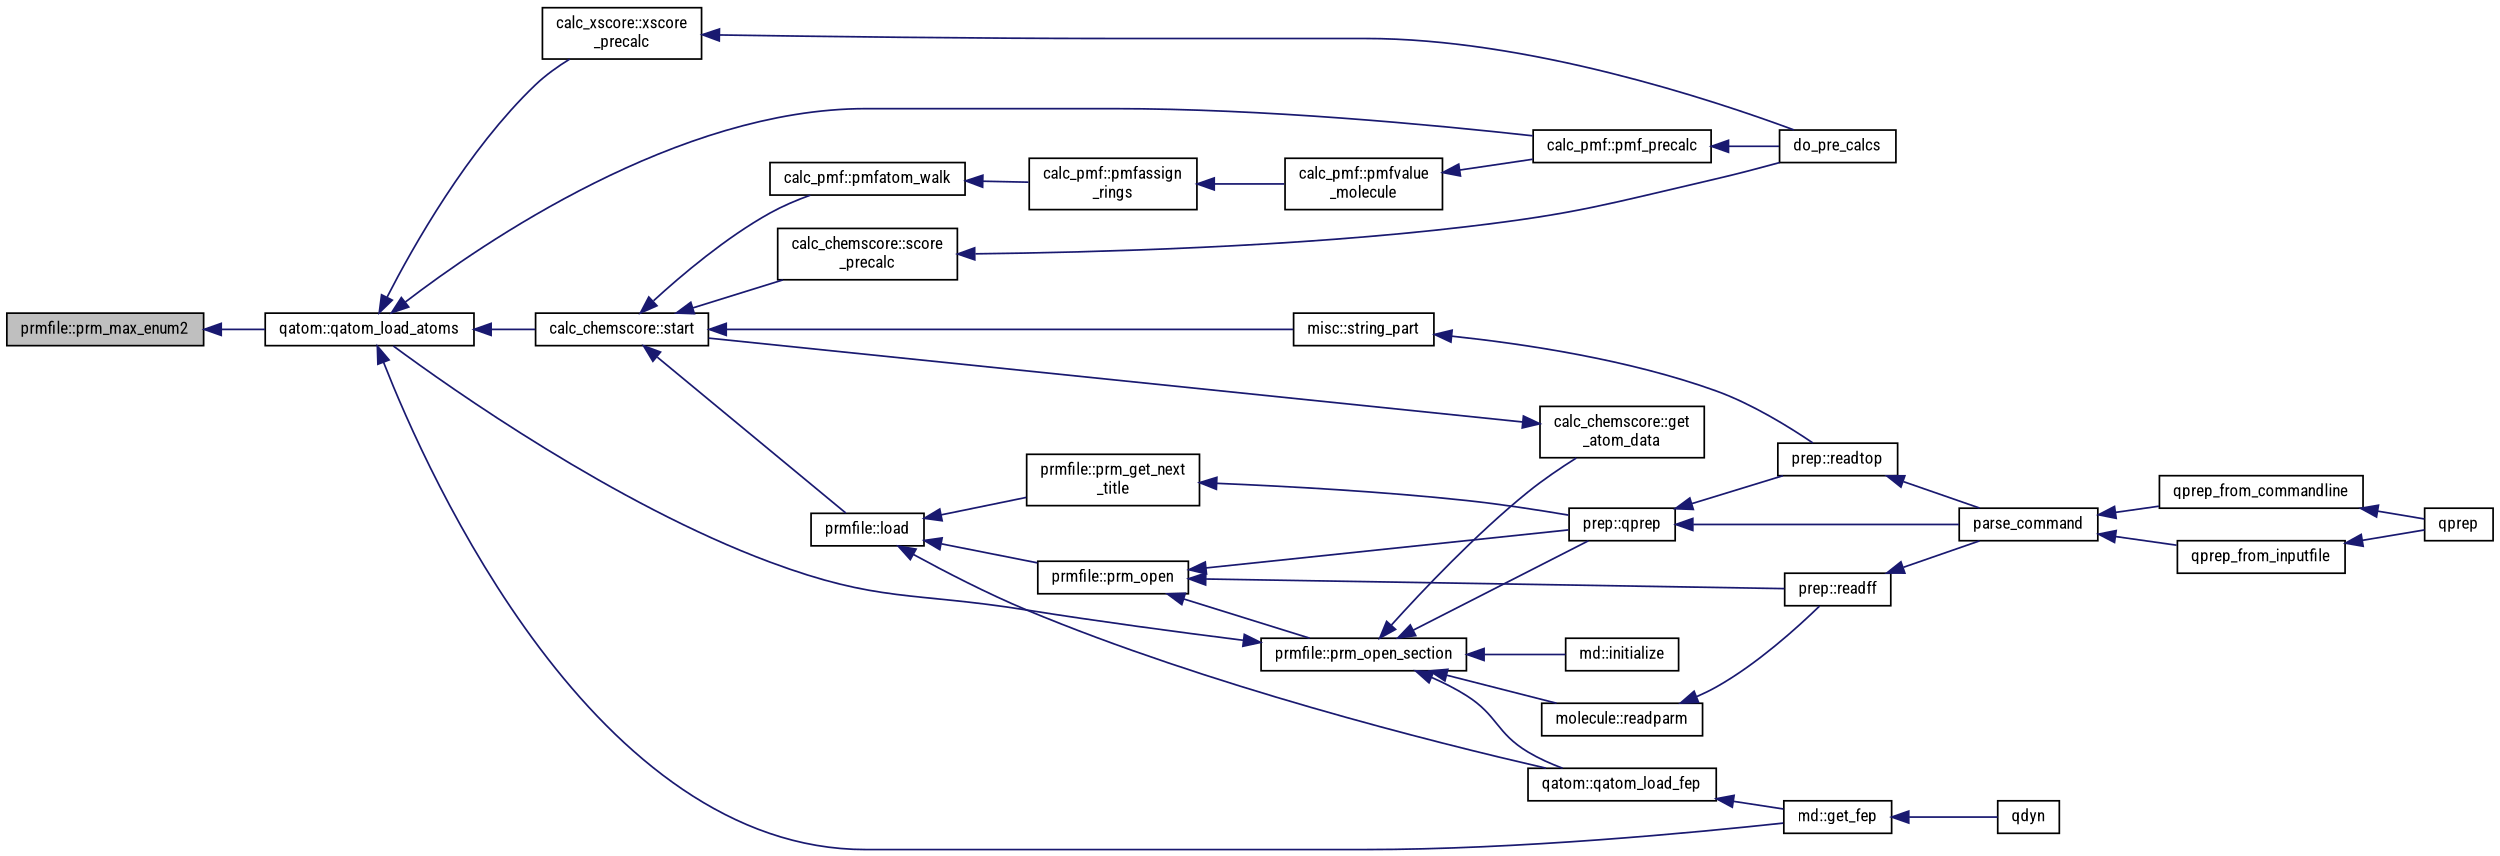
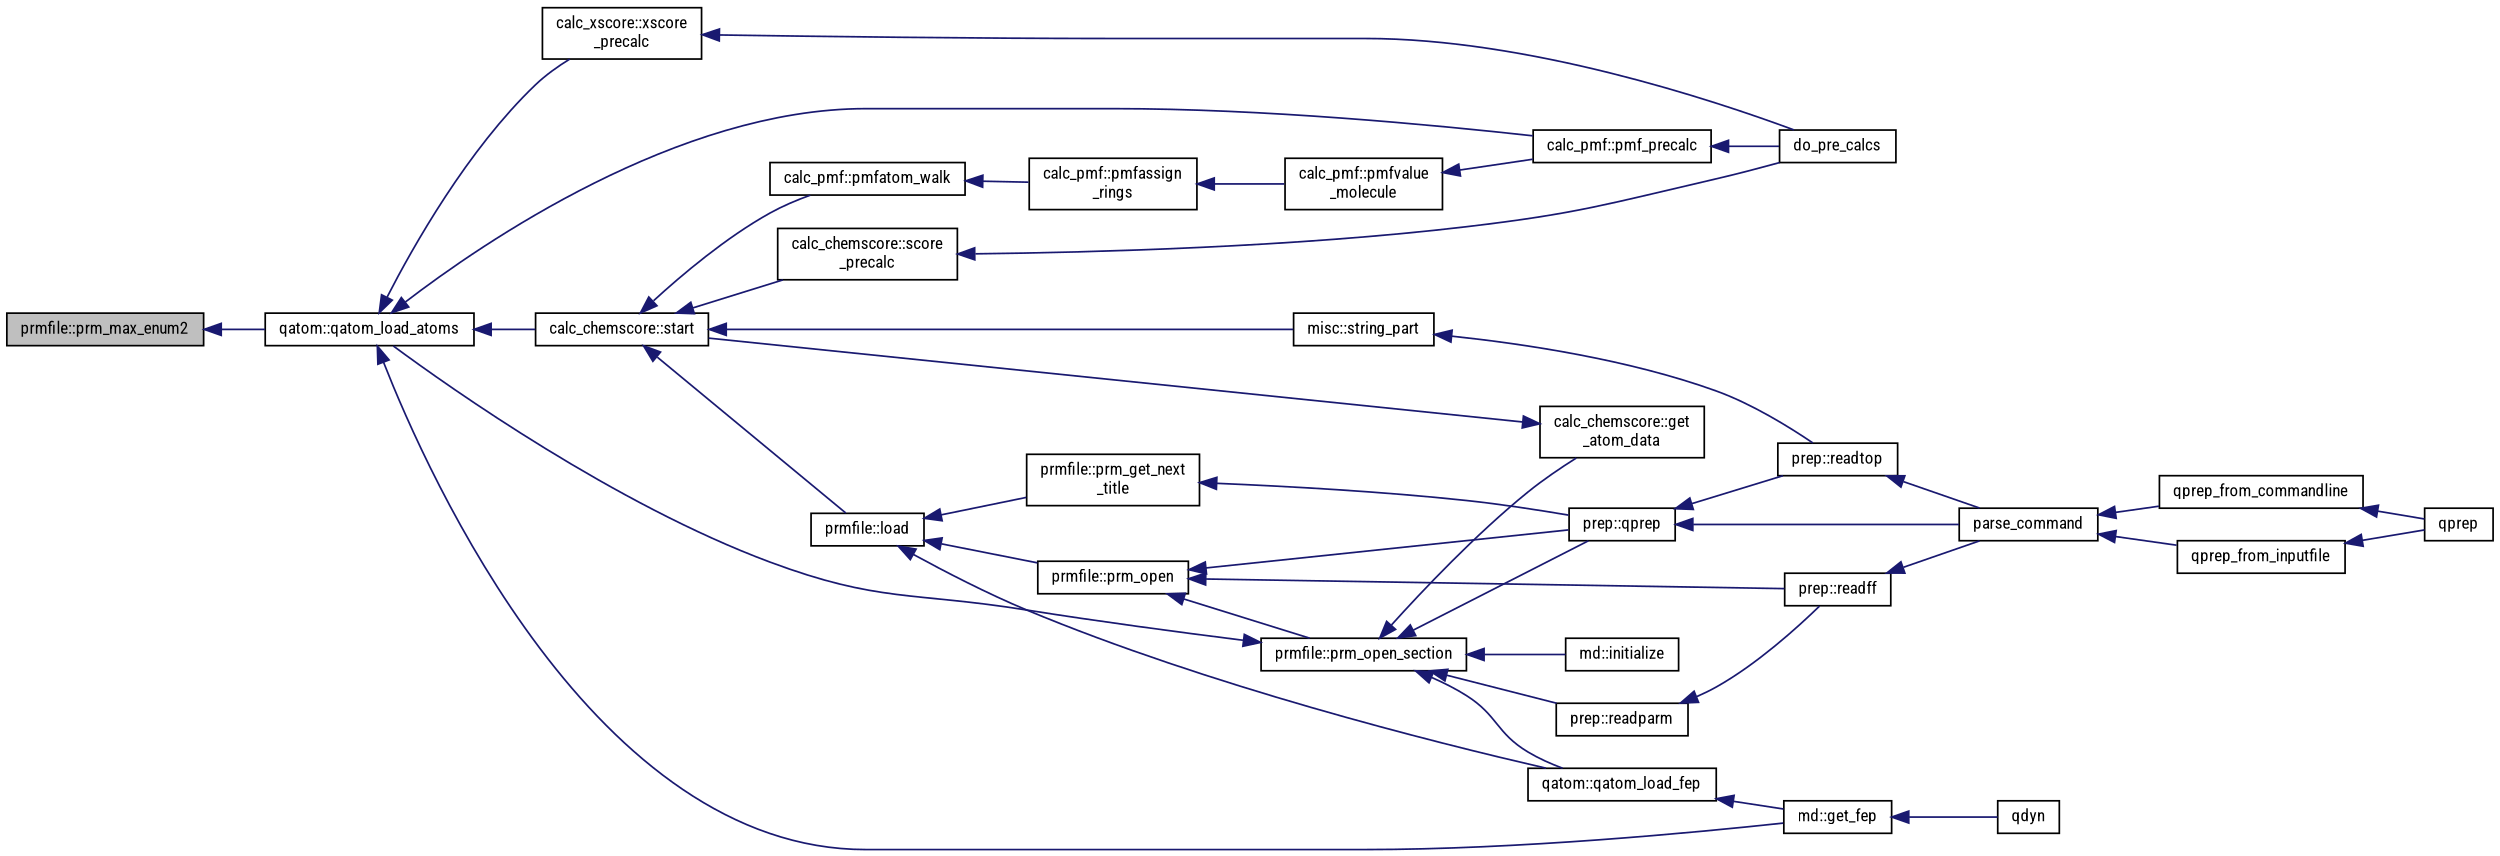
(1622, 720) -> (1622, 720)
